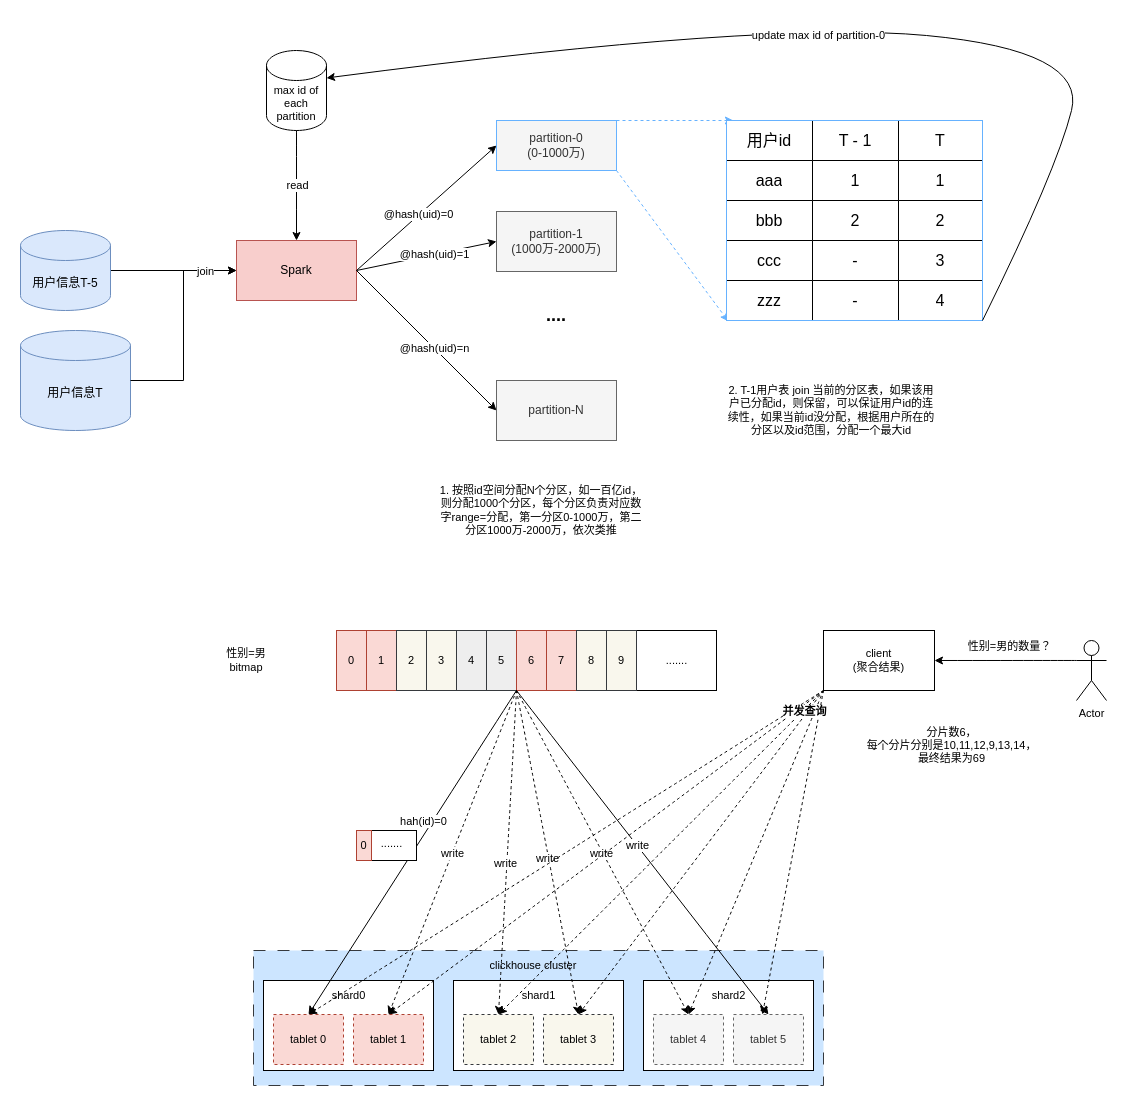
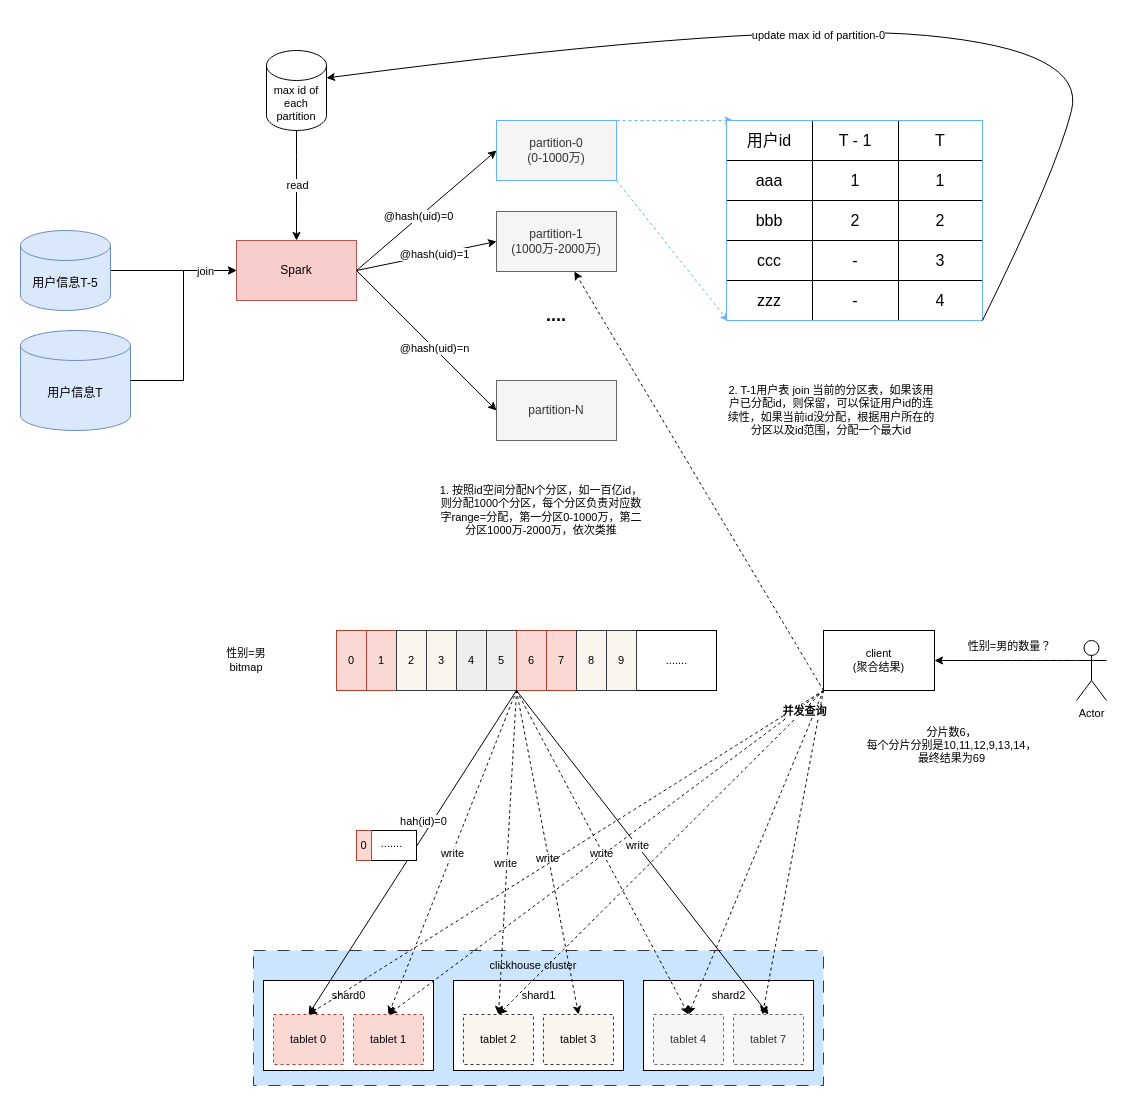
(557, 146) -> (557, 151)
(692, 864) -> (700, 483)
(769, 1040) -> (769, 1040)
